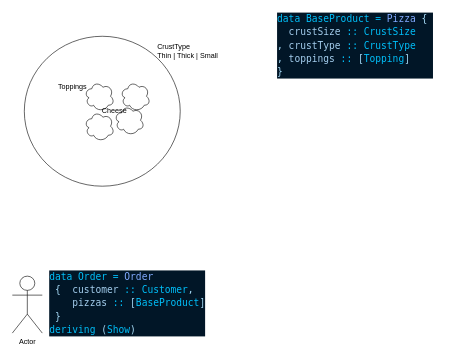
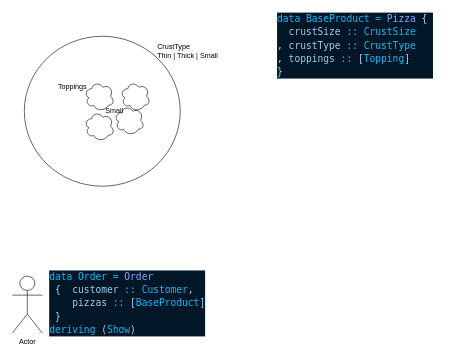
(115, 111) -> (115, 111)
